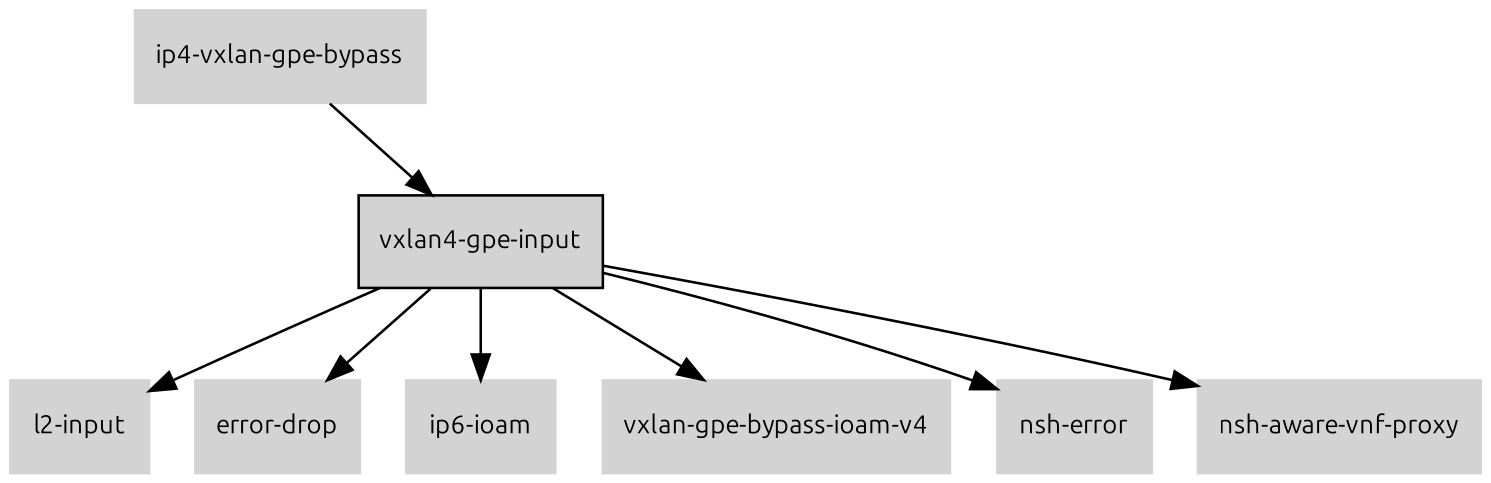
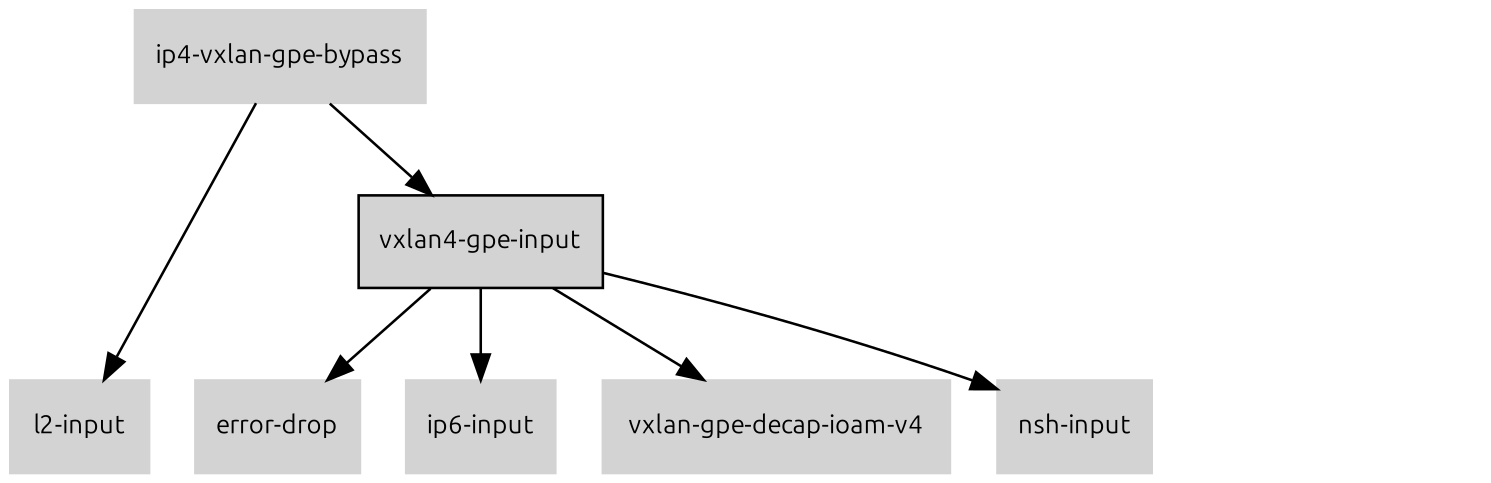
(277, 334) -> (186, 230)
(481, 427) -> (481, 427)
(776, 427) -> (776, 427)
(1075, 427) -> (1075, 427)
(1339, 427) -> none
